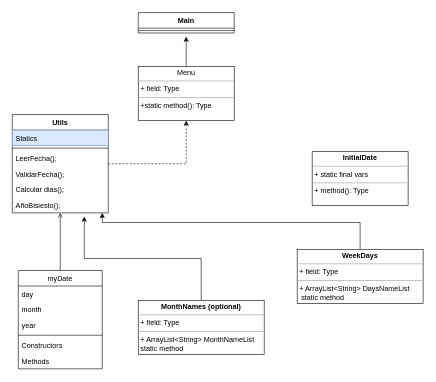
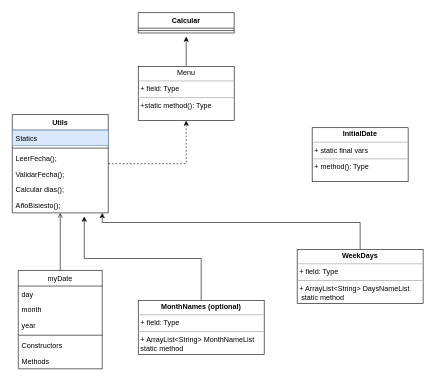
(186, 20) -> (186, 20)
(360, 179) -> (360, 155)
